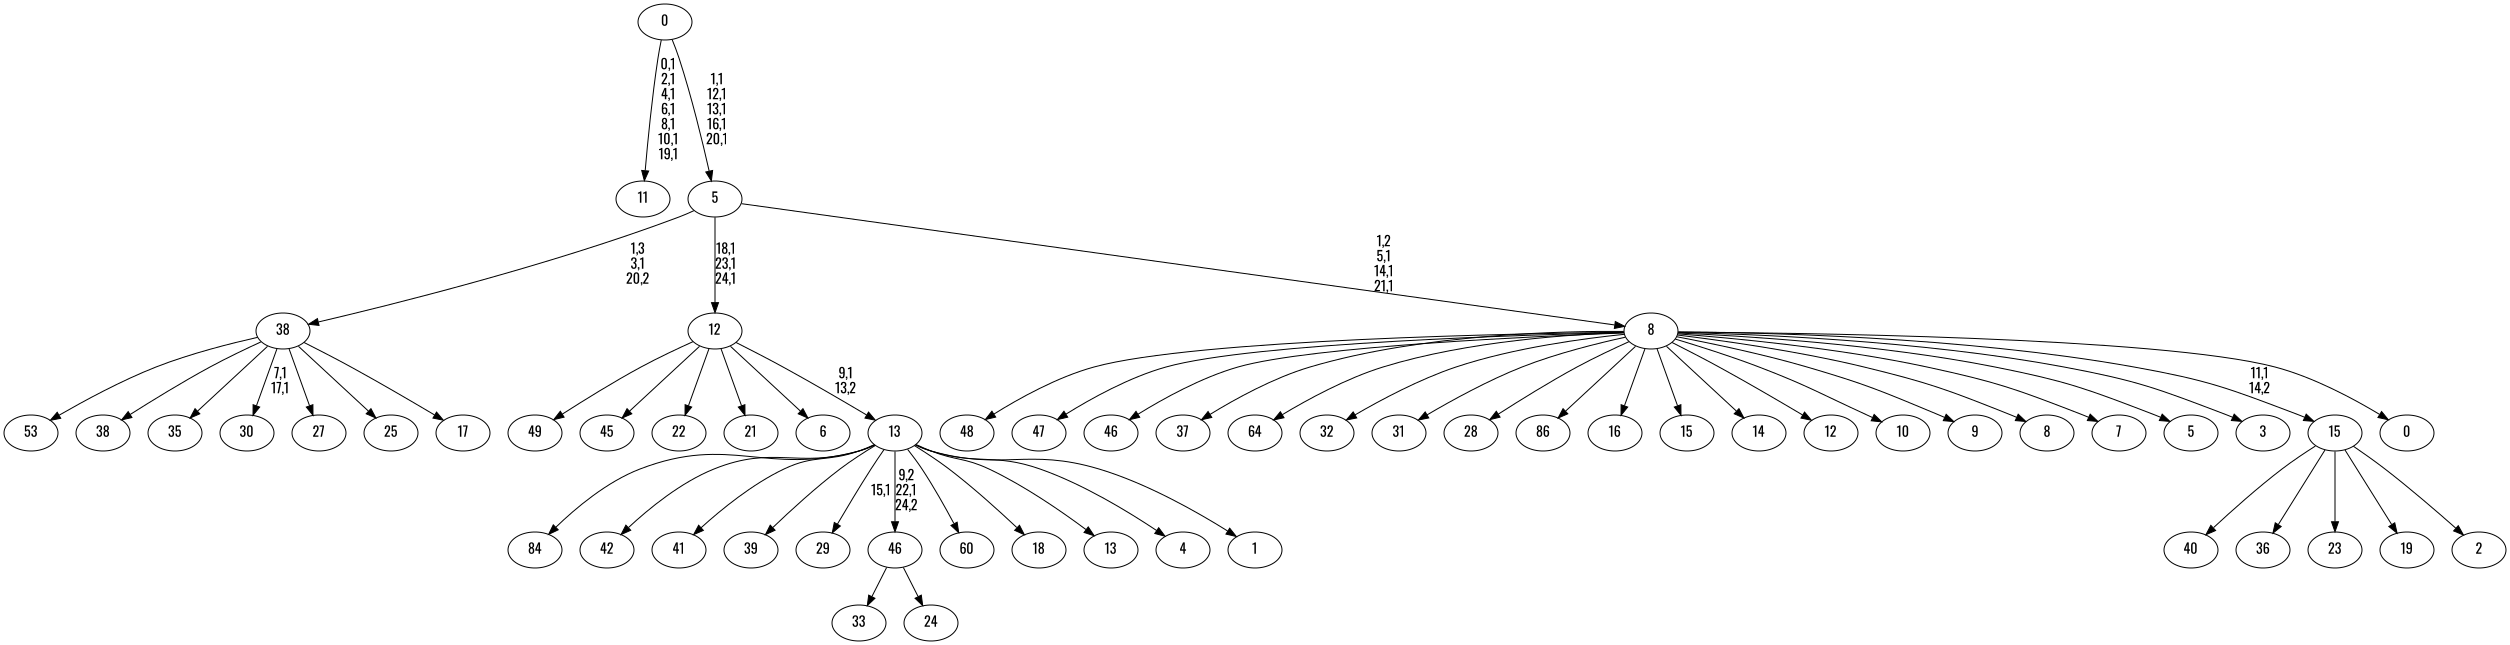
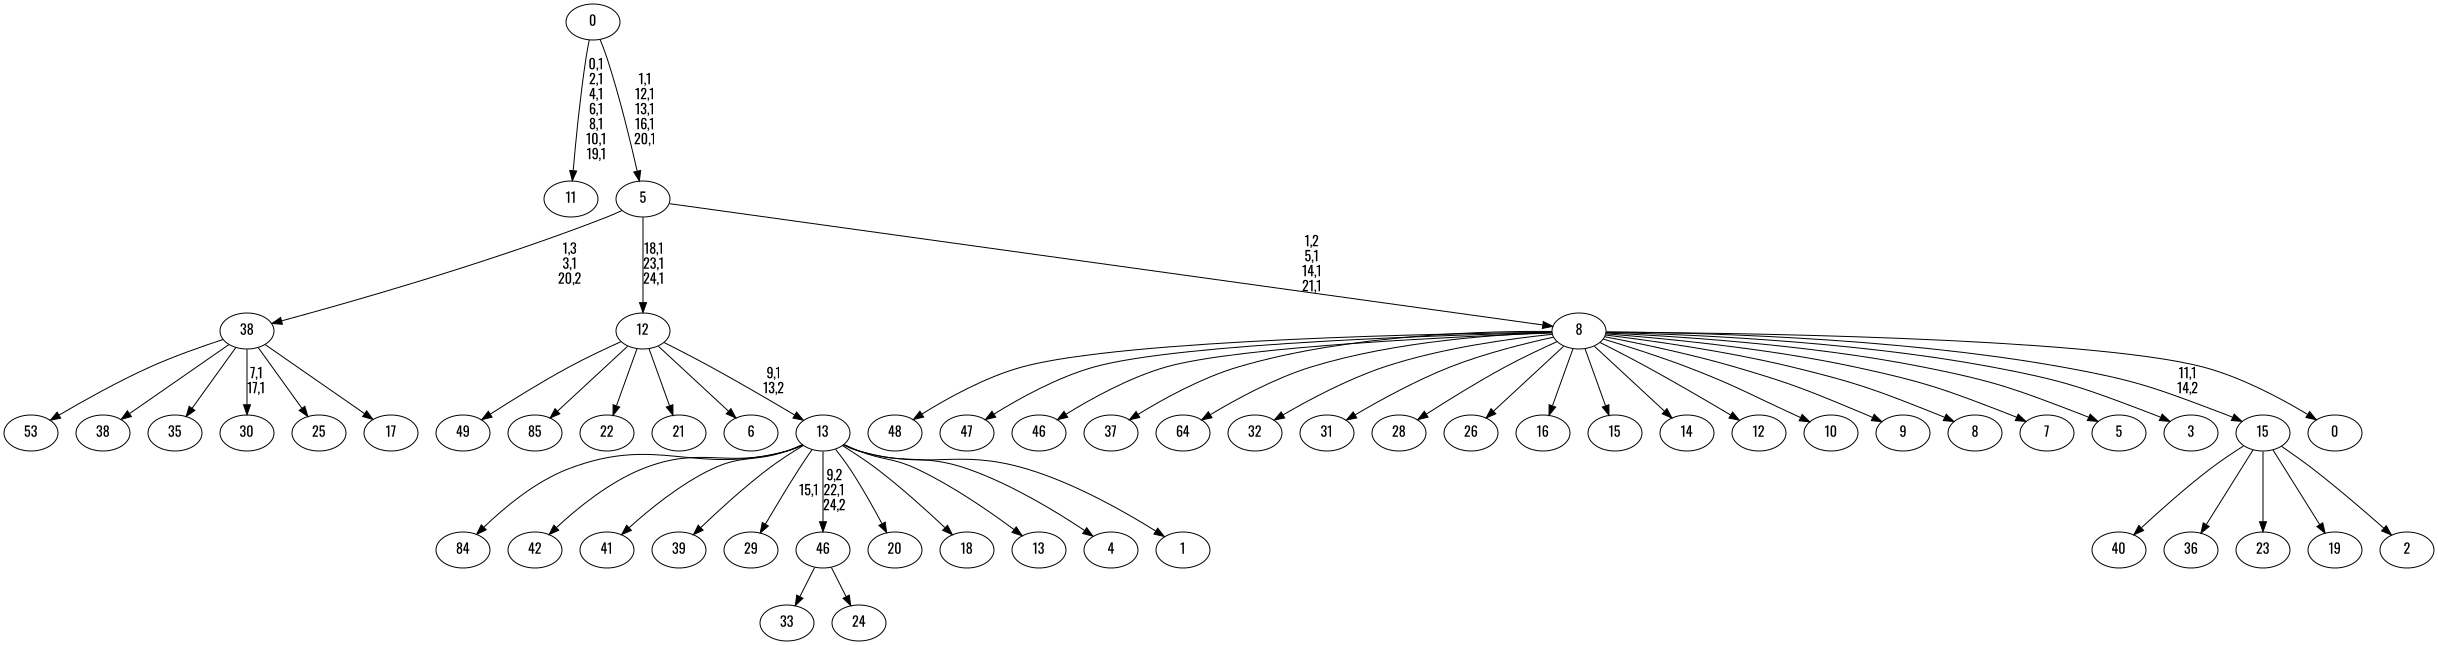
(319, 433) -> none
(607, 433) -> (535, 433)
(1543, 433) -> (1471, 433)
(967, 550) -> (895, 550)
